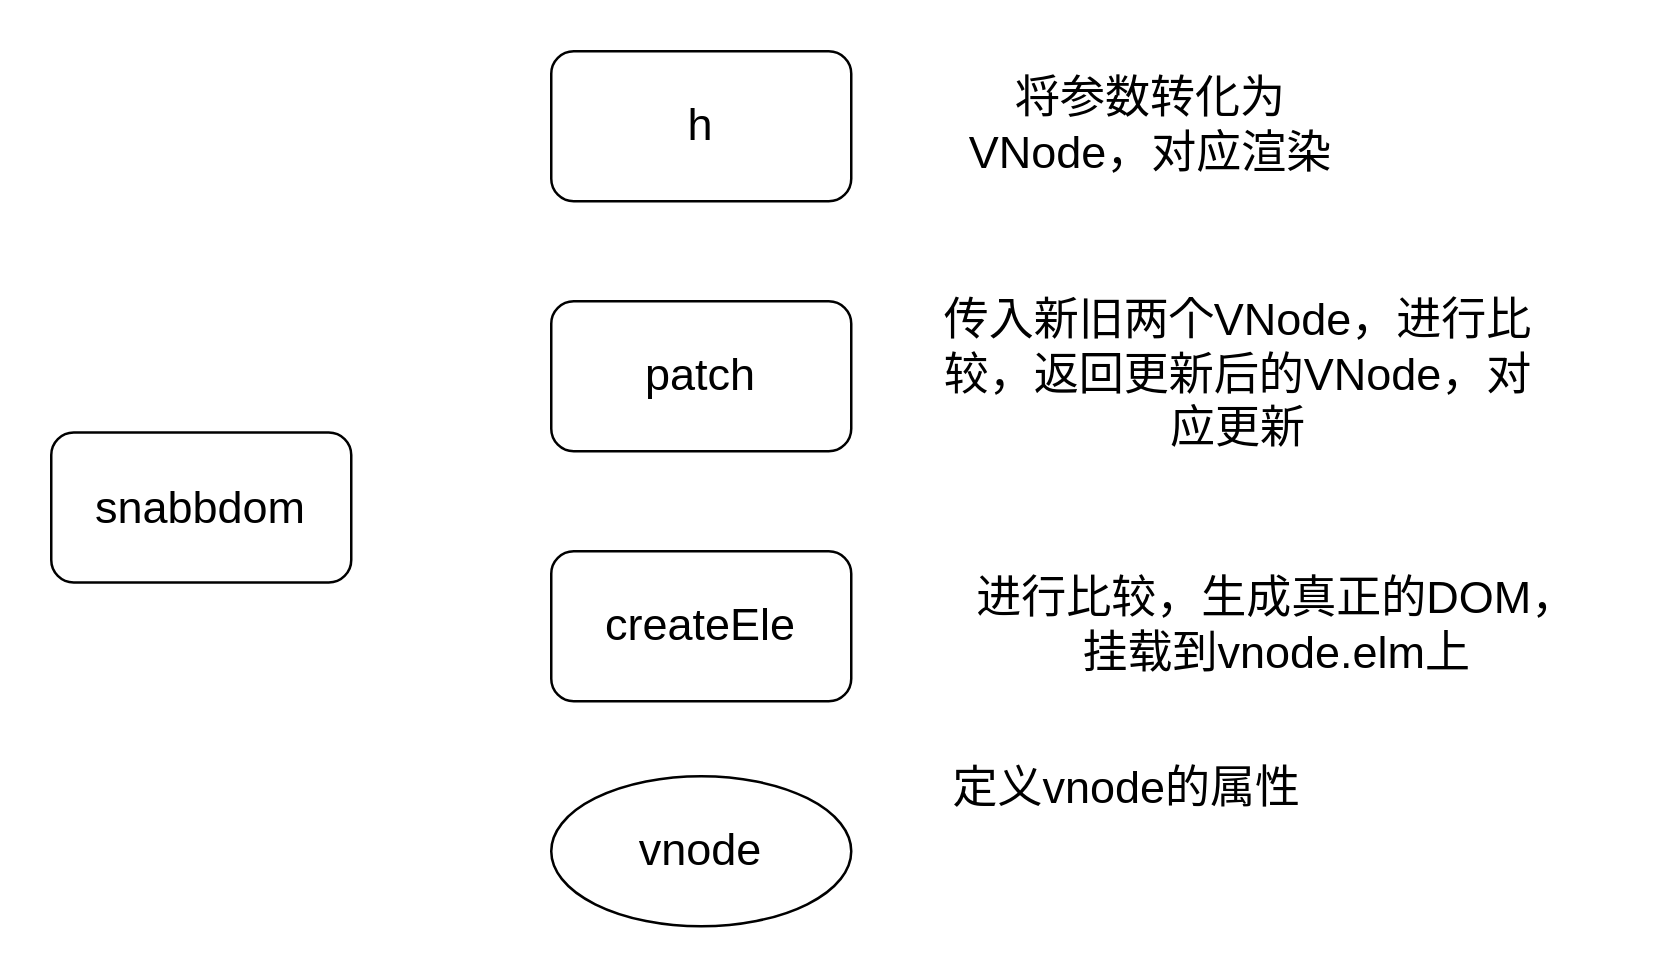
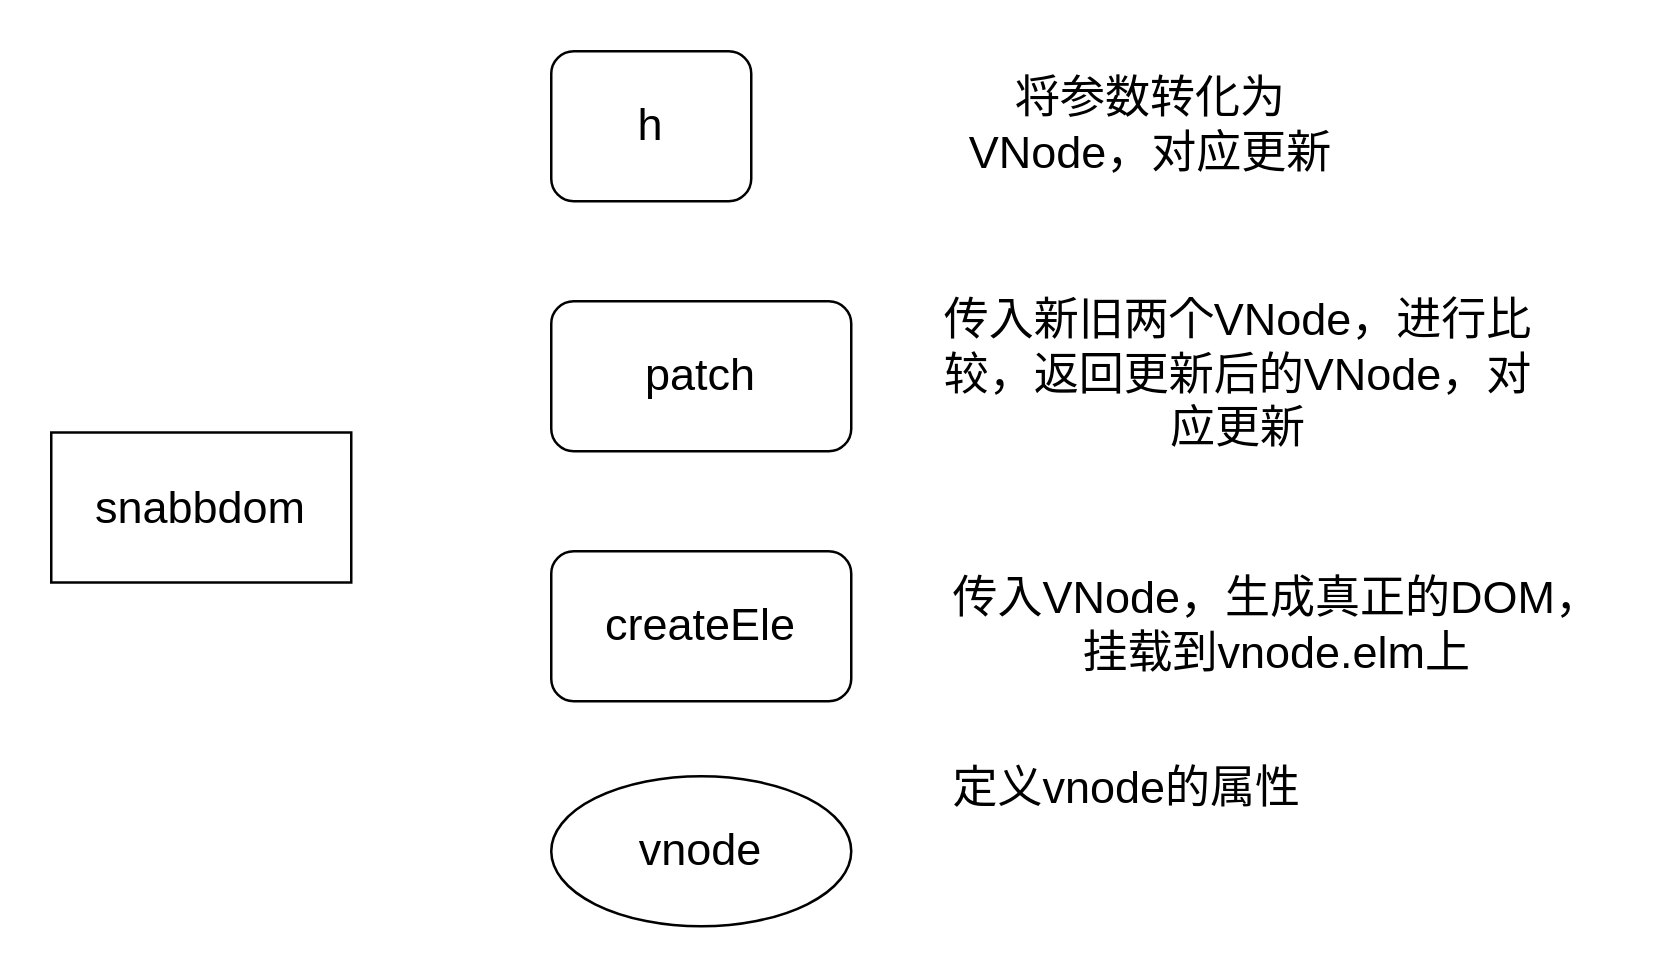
(701, 126) -> (651, 126)
(1151, 126) -> (1151, 126)
(201, 508) -> (201, 508)
(1278, 626) -> (1278, 626)
